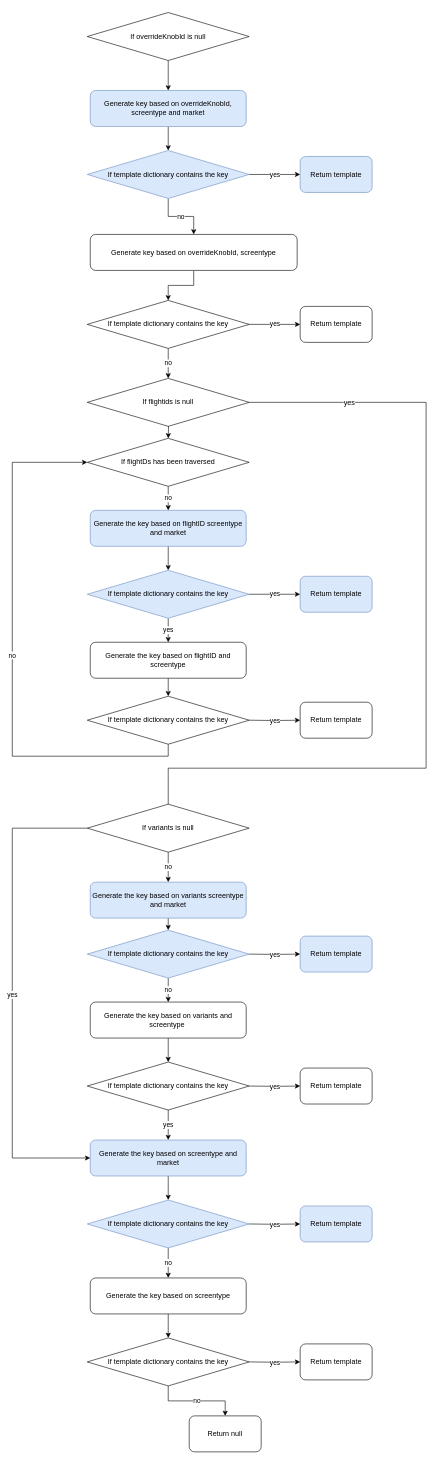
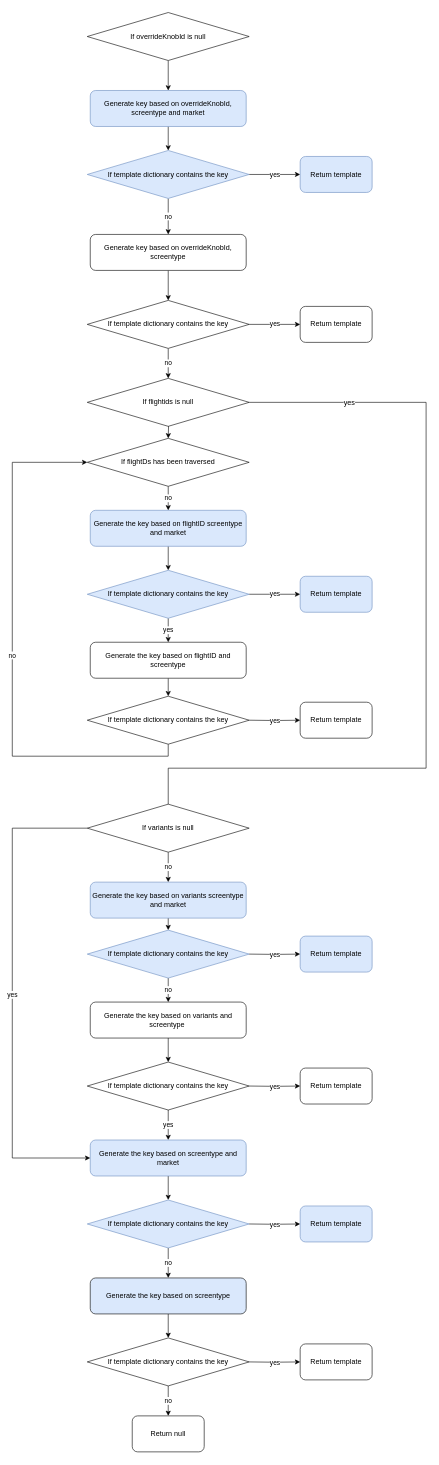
(194, 252) -> (168, 252)
(168, 1296) -> (168, 1296)
(225, 1434) -> (168, 1434)
